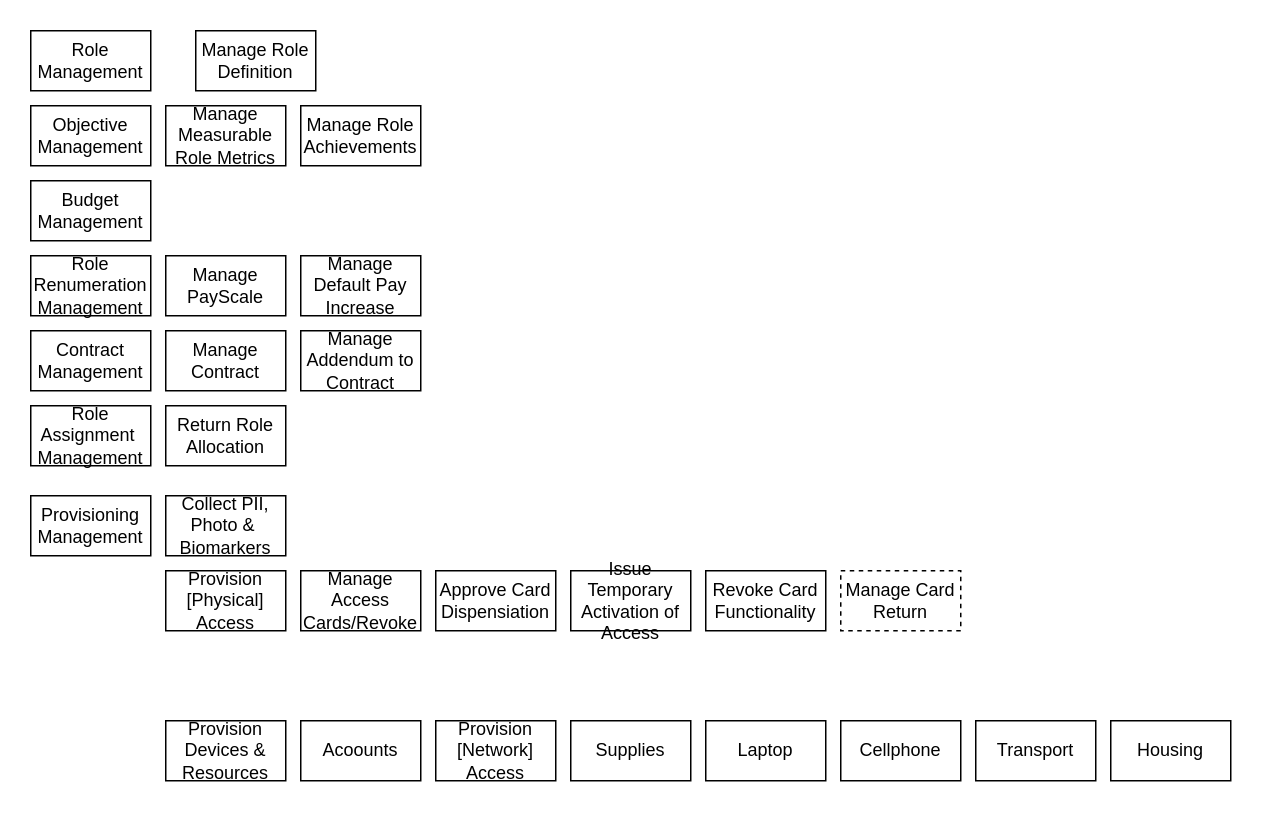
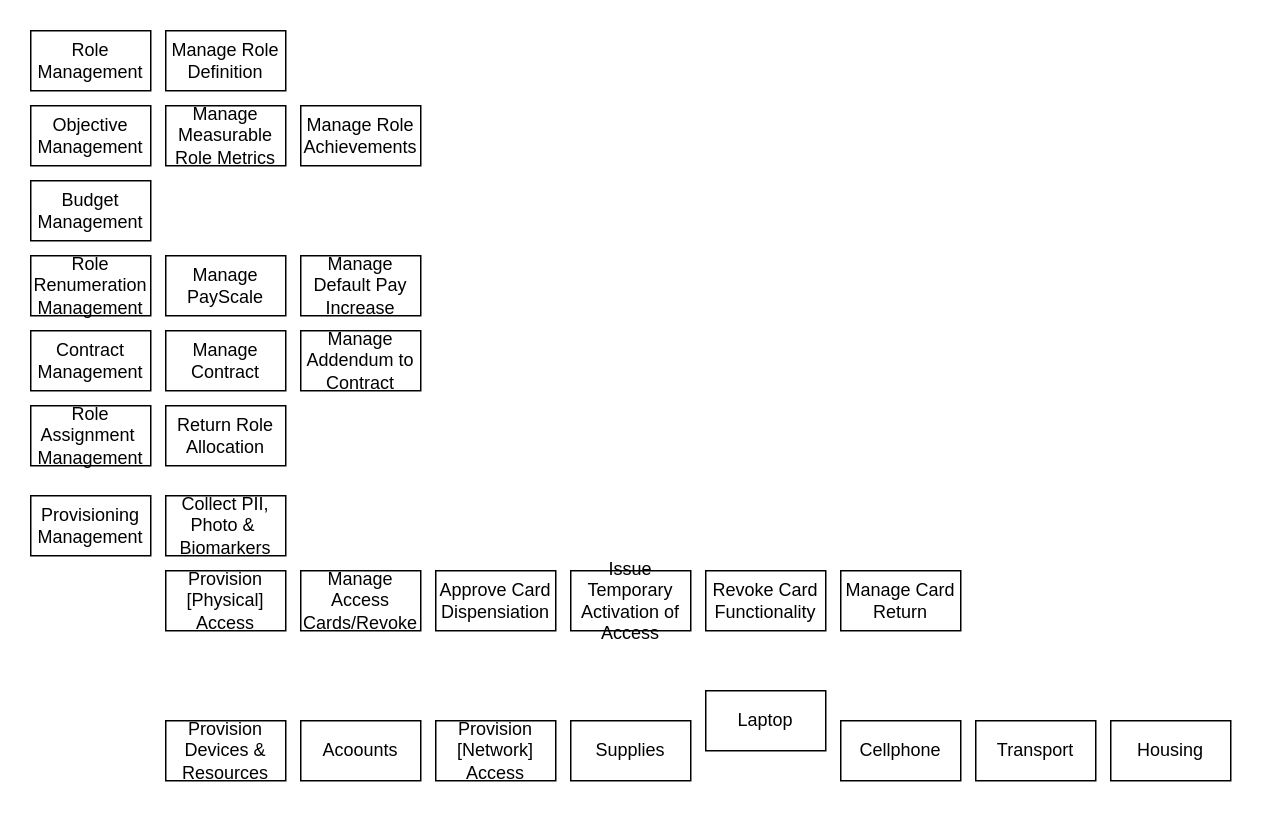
(256, 61) -> (226, 61)
(901, 601) -> (901, 601)
(766, 751) -> (766, 721)
